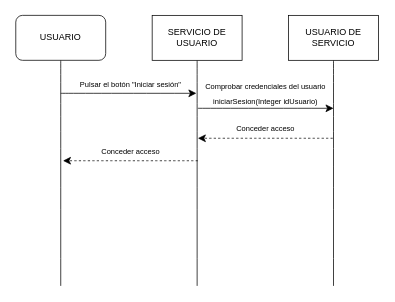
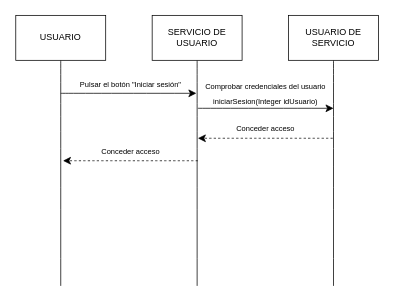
(60, 38) -> (60, 38)
